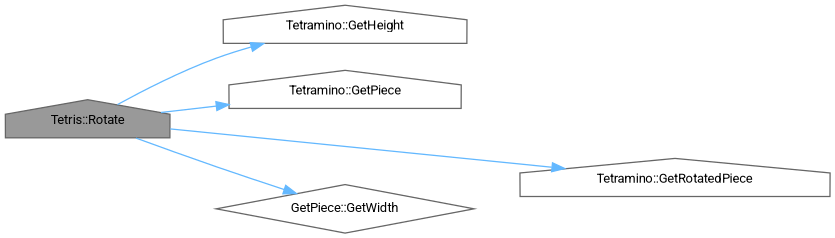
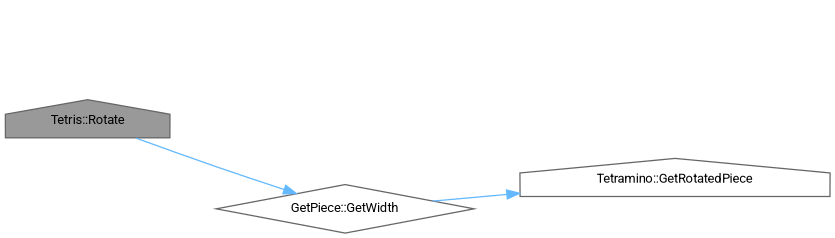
(345, 26) -> none
(345, 91) -> none
(361, 148) -> (470, 198)
